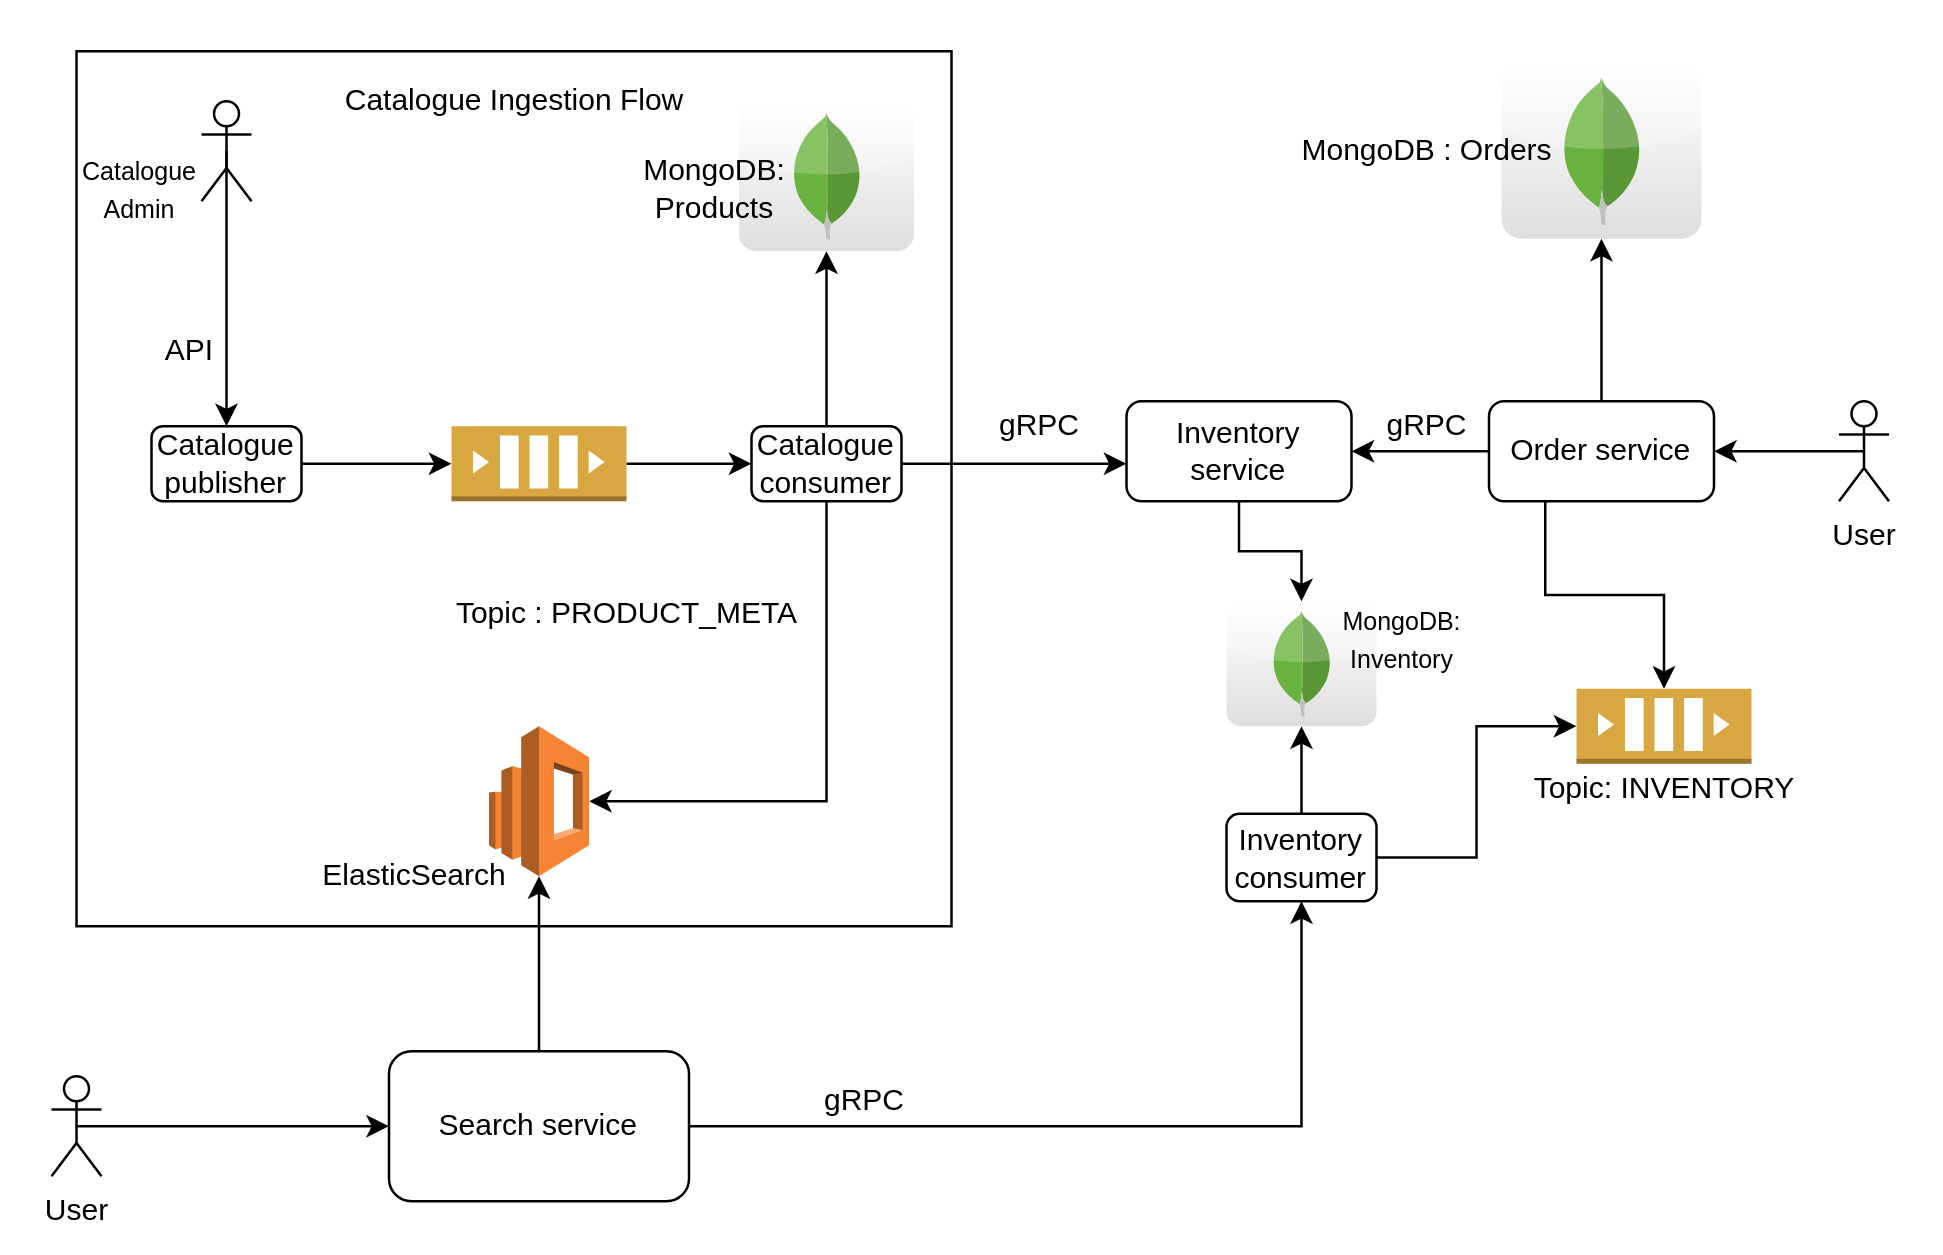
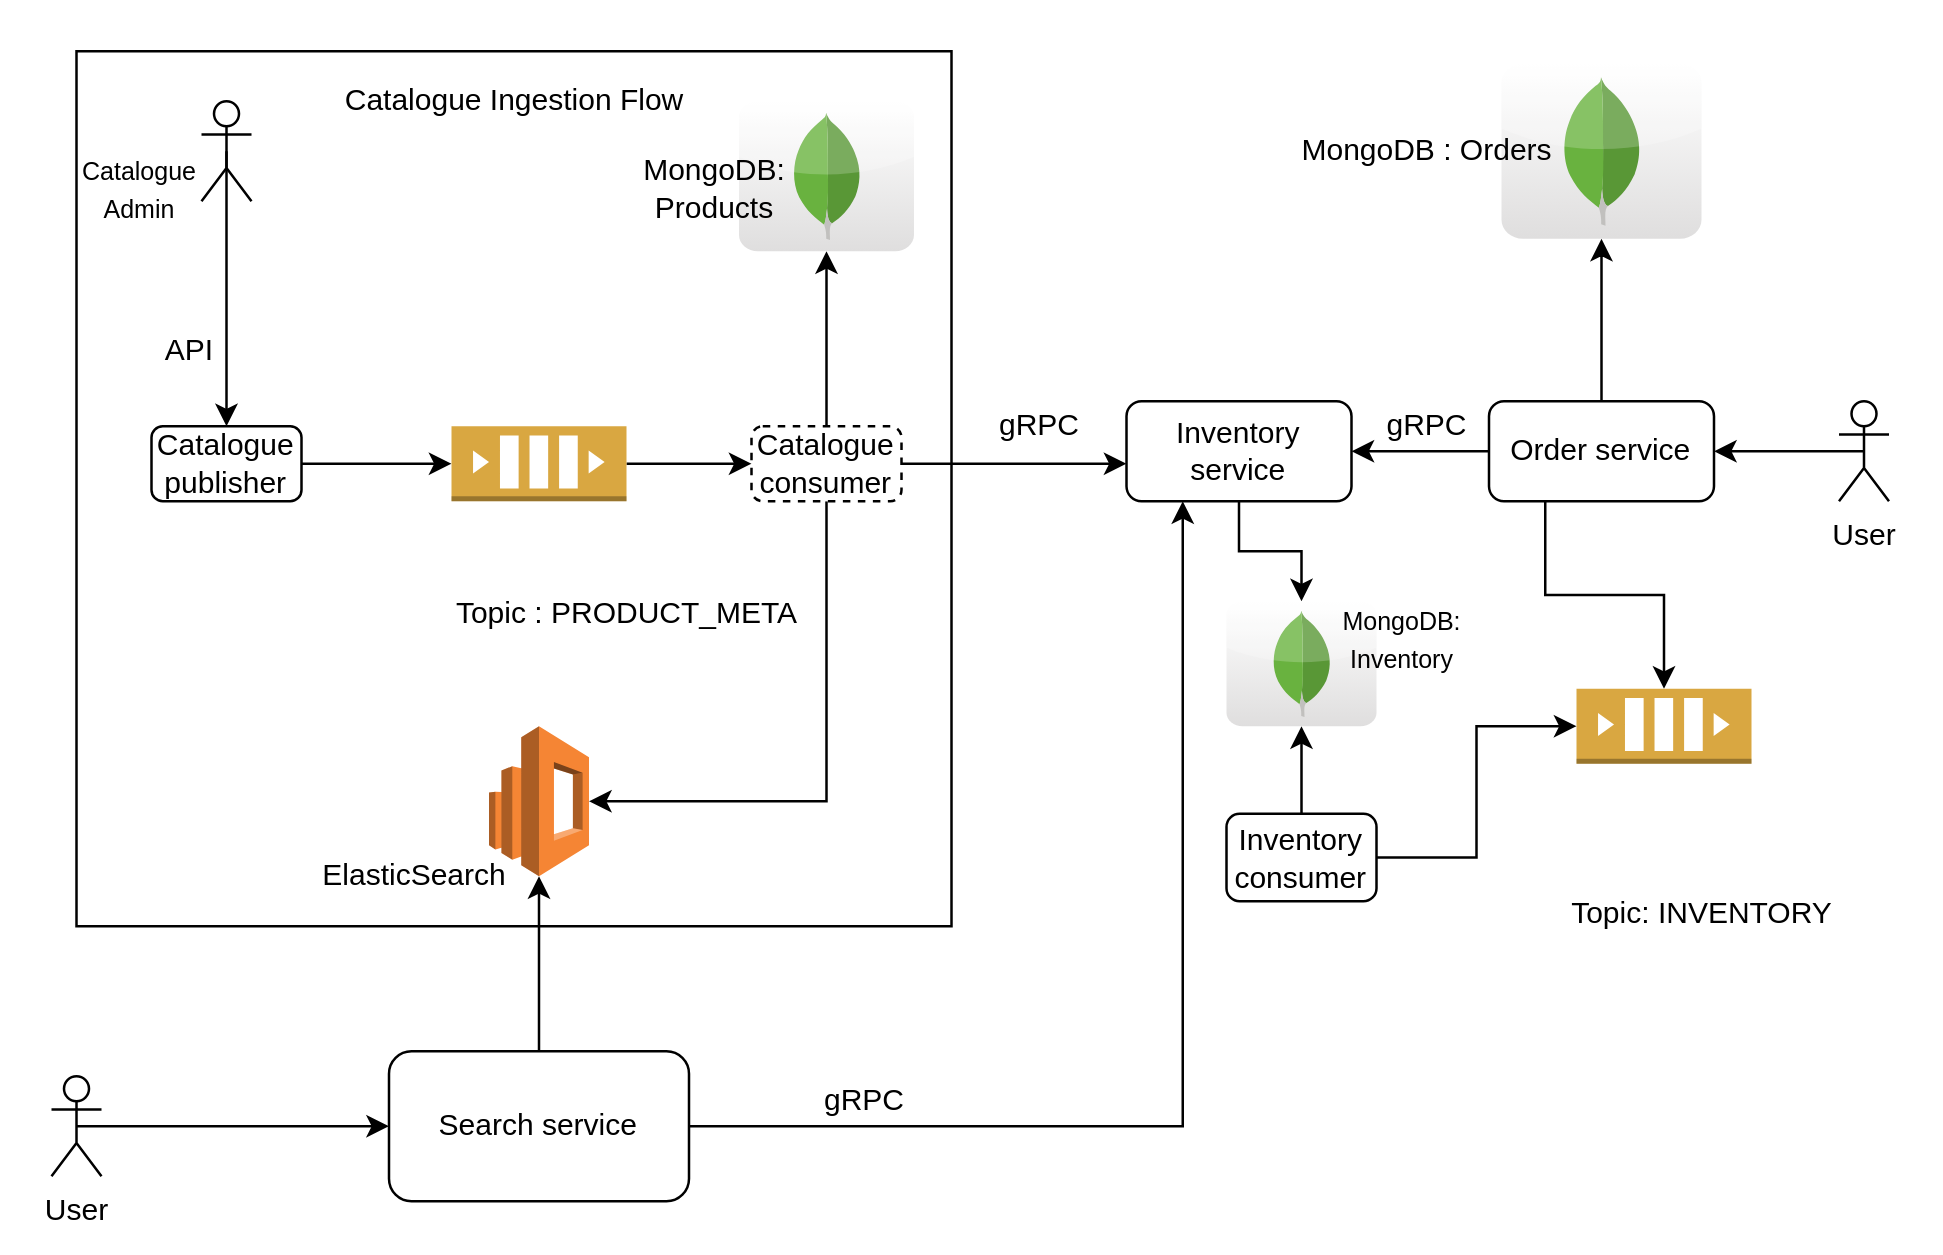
(826, 464) -> (826, 464)
(1664, 789) -> (1701, 914)
(1301, 1083) -> (1183, 823)
